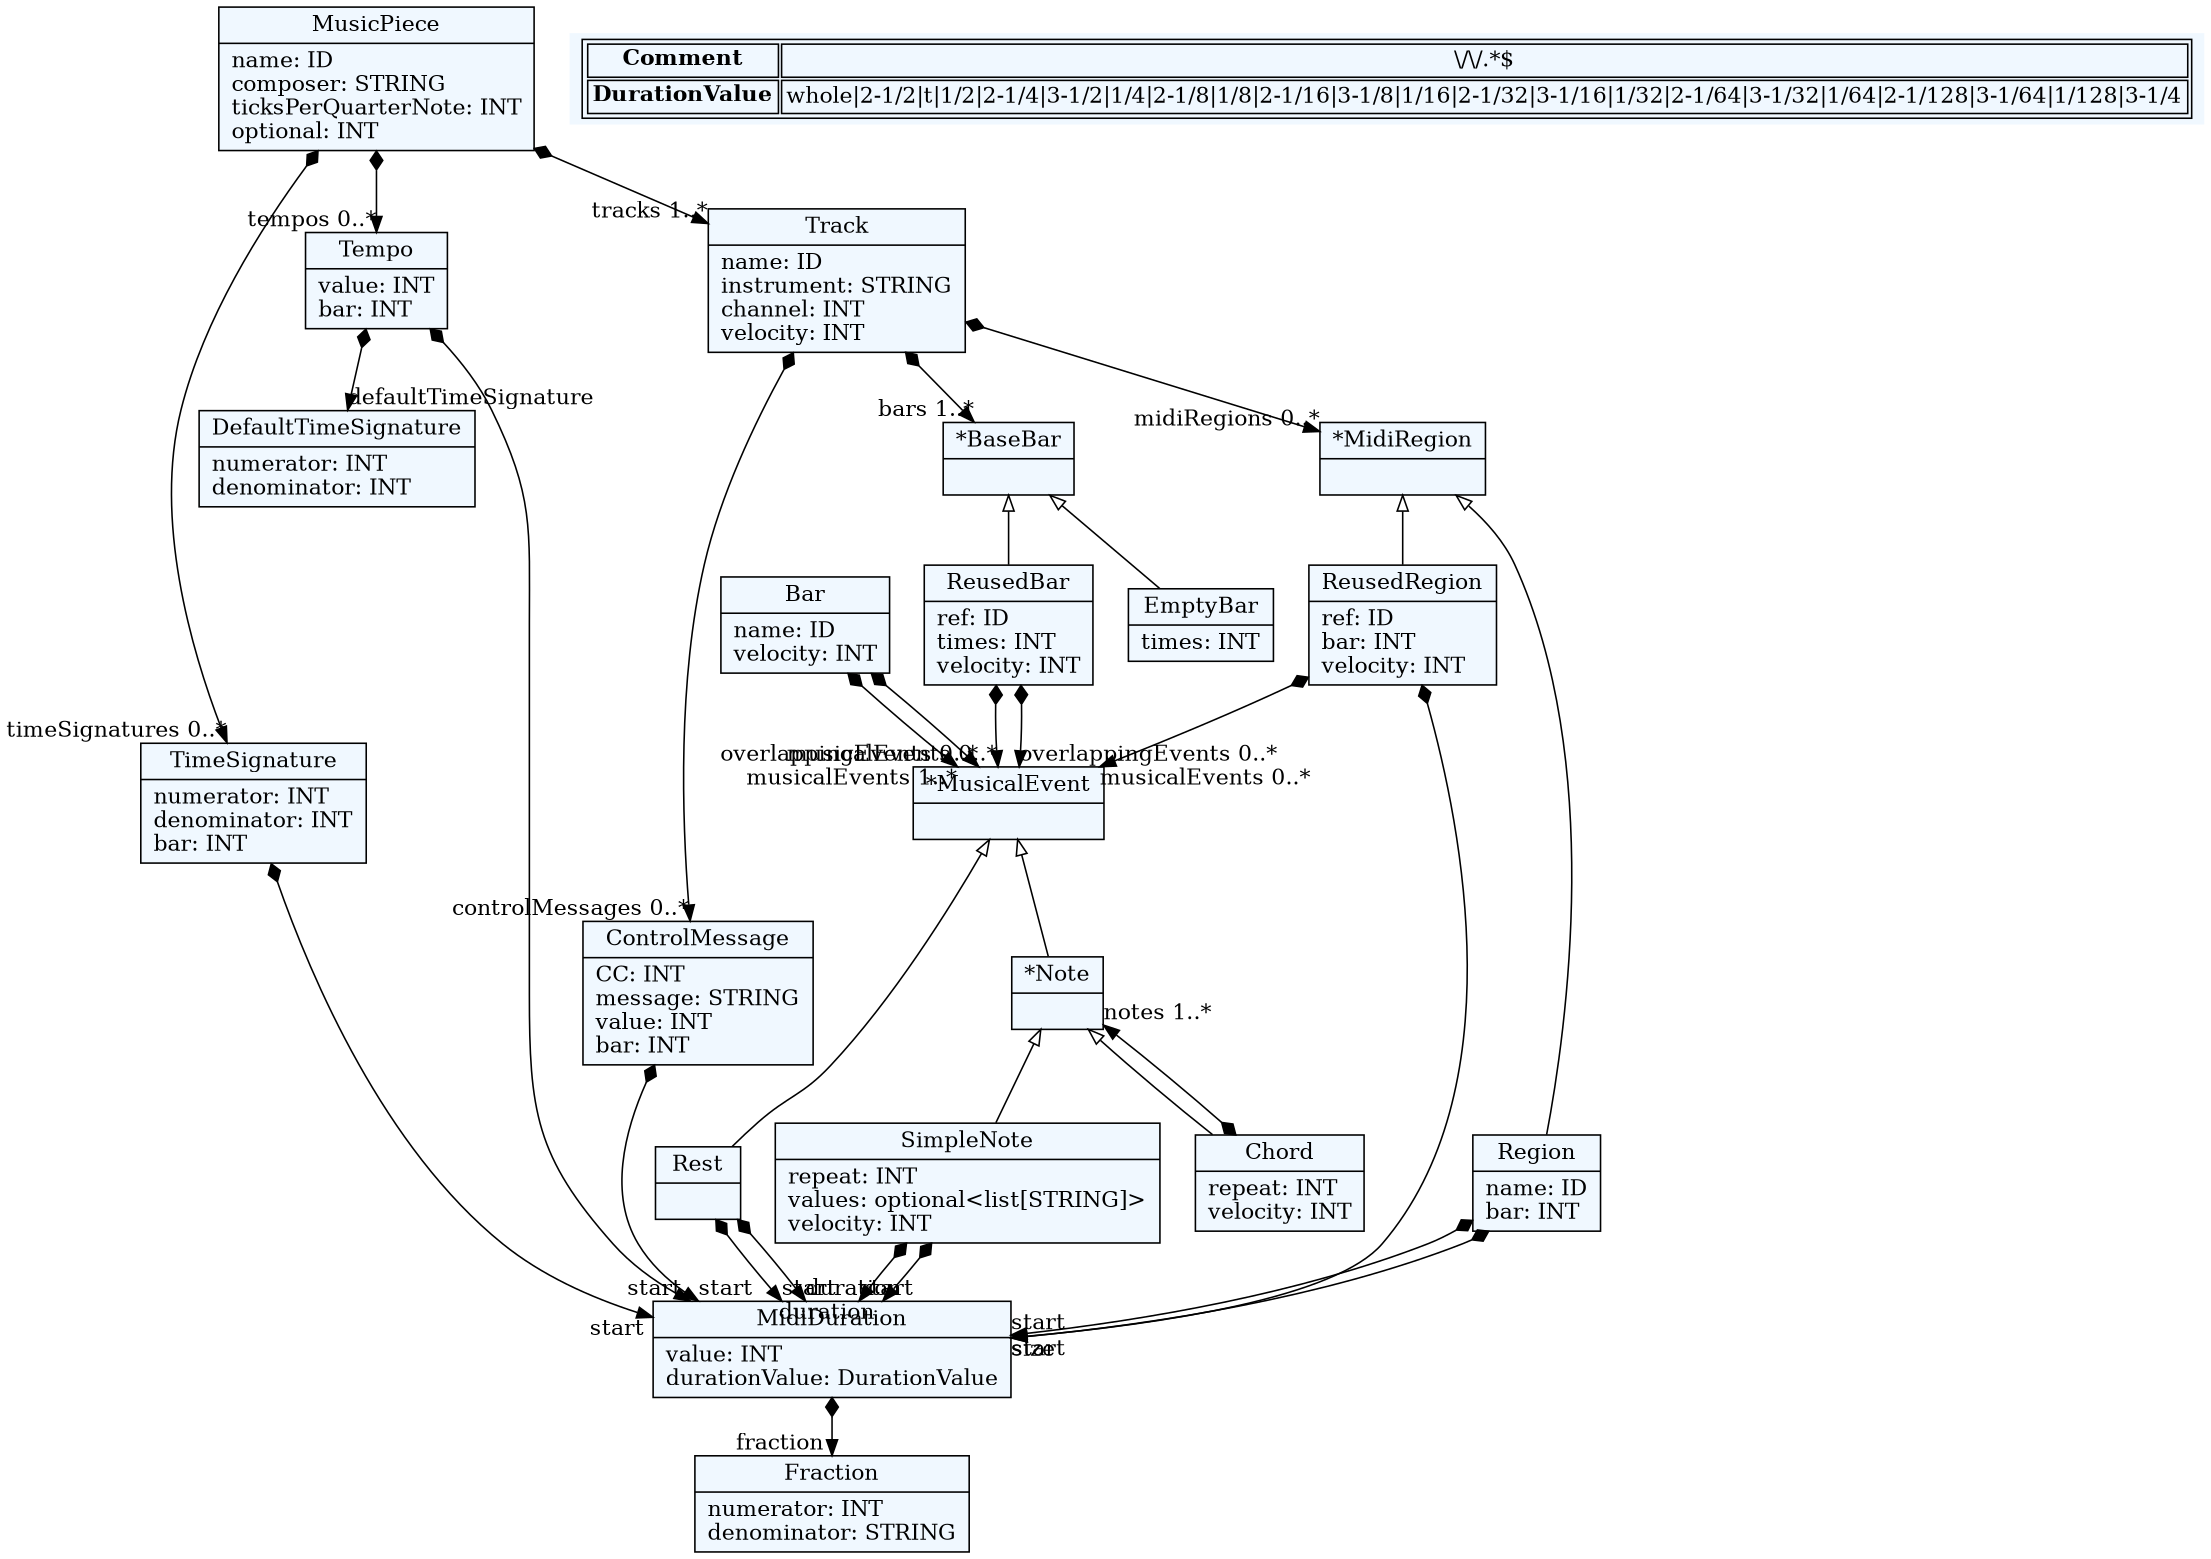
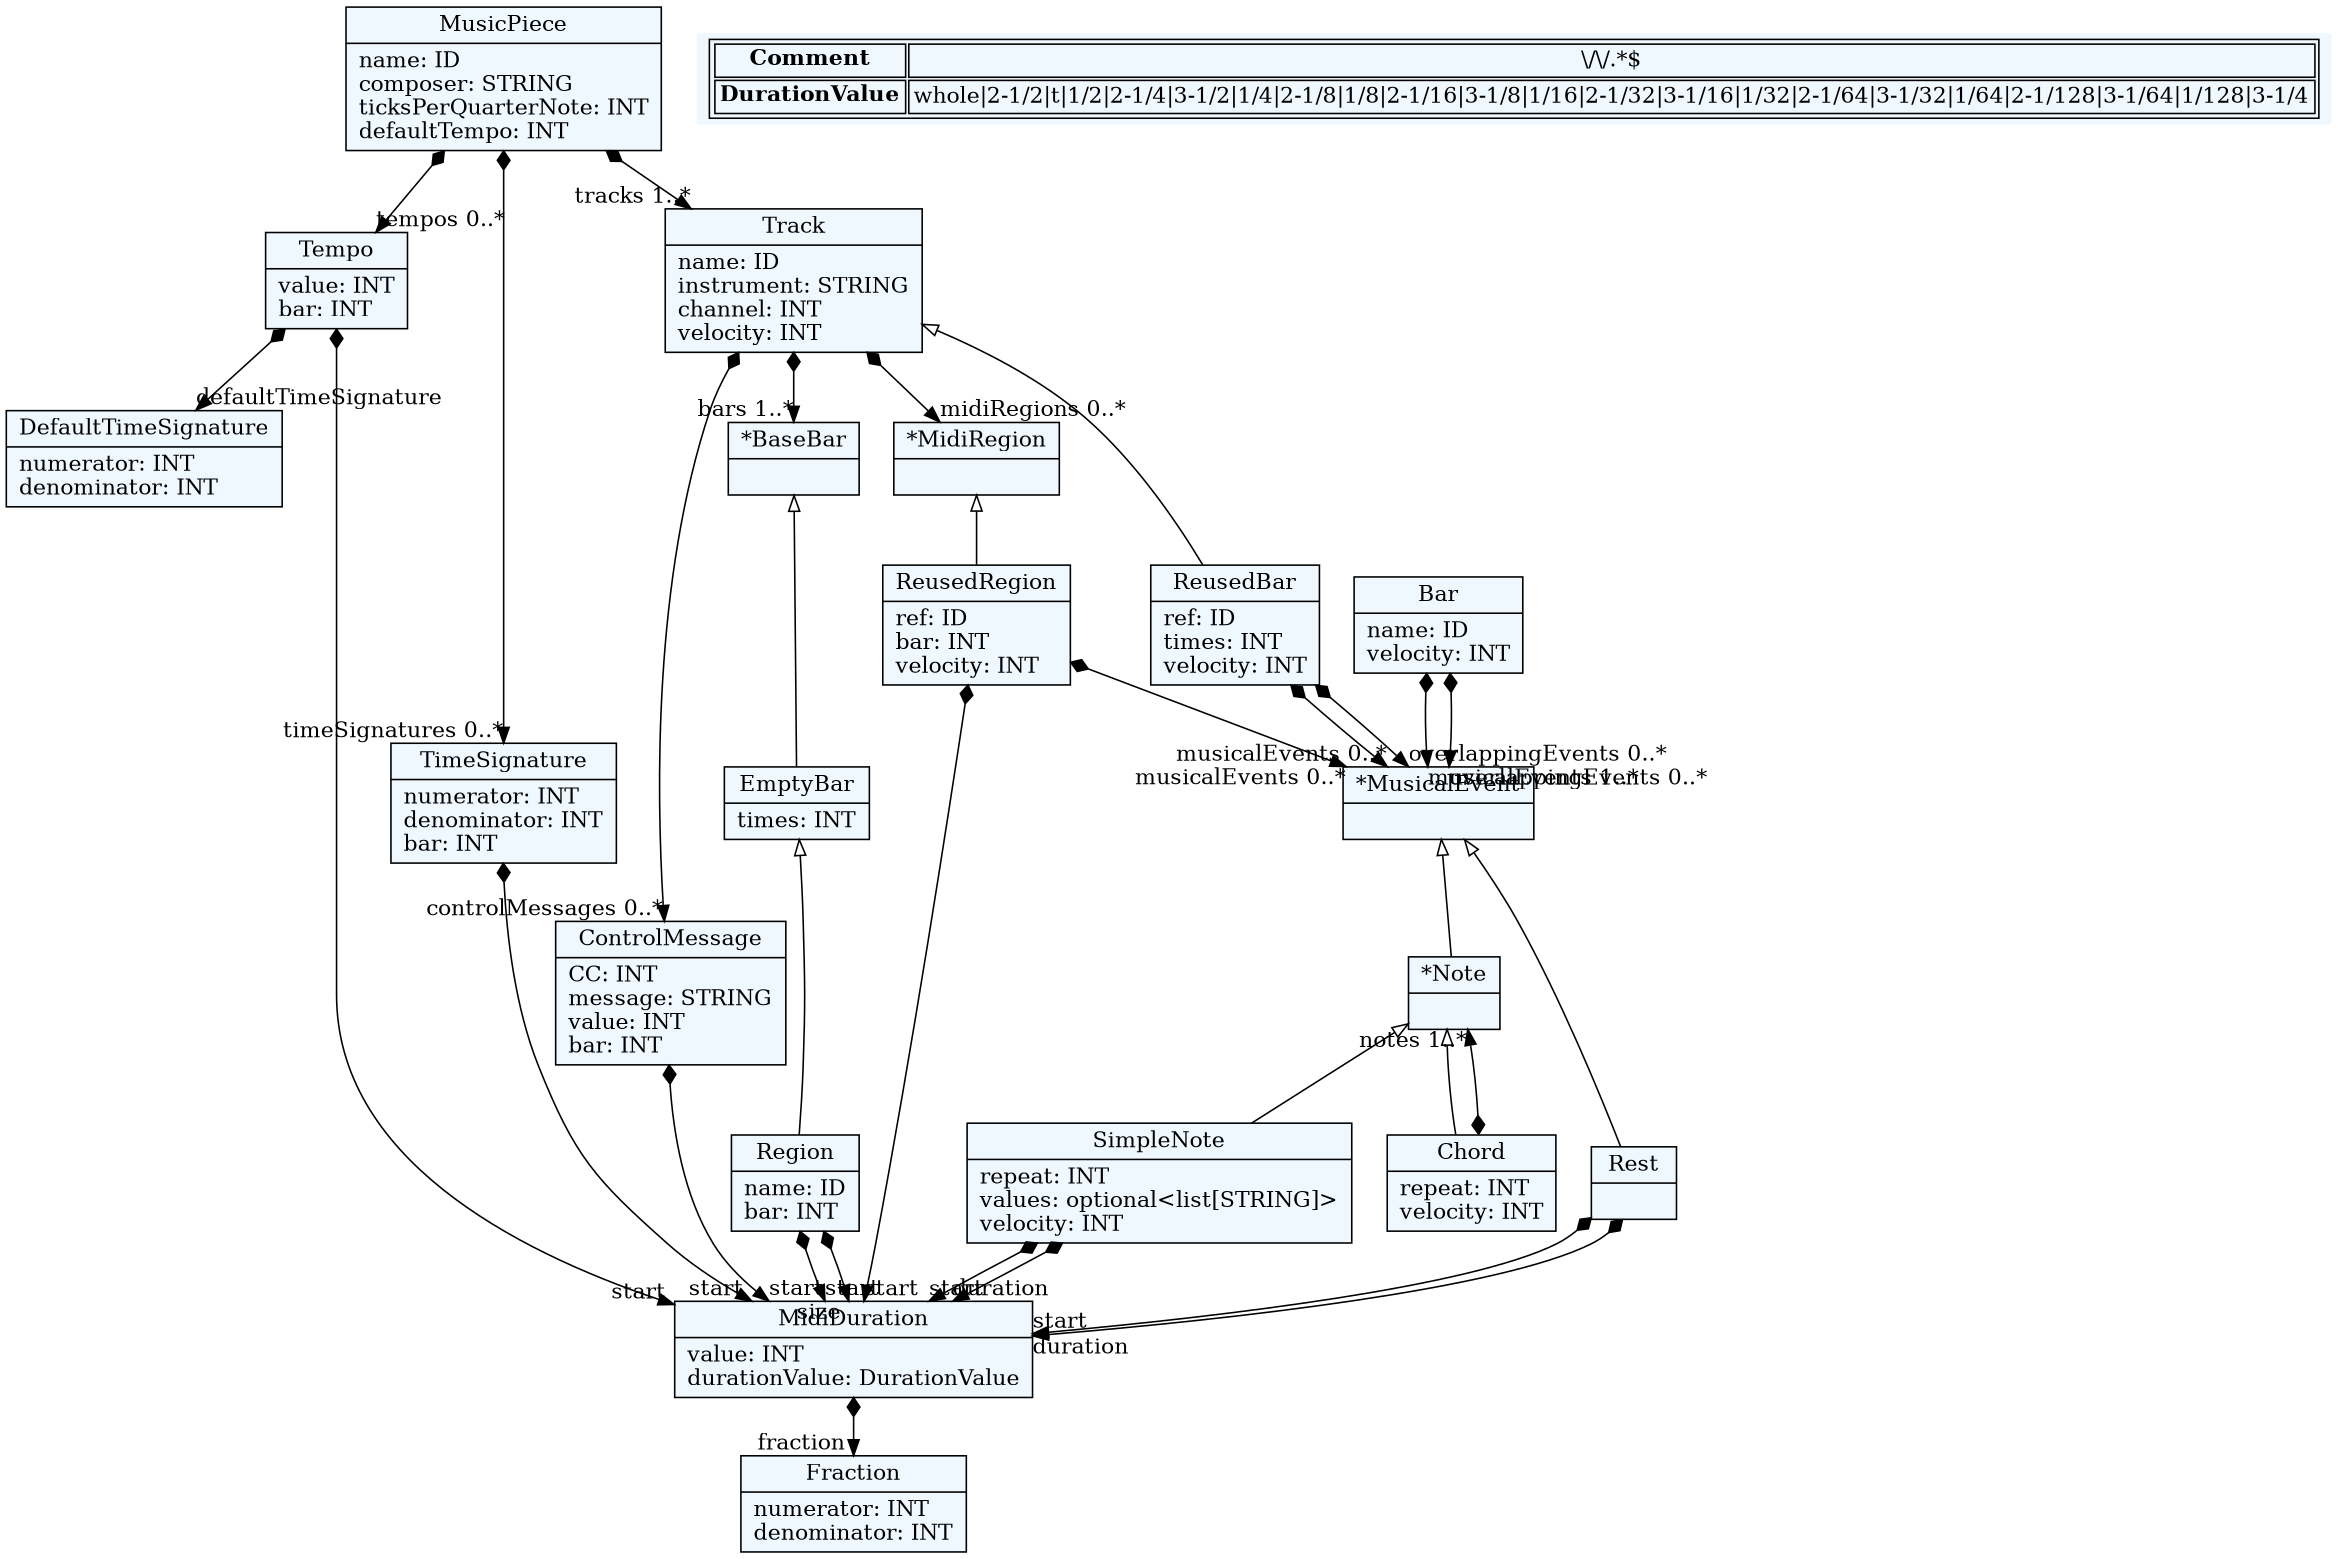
(306, 132) -> (463, 132)
(1009, 538) -> (1091, 423)
(1570, 809) -> (805, 995)
(832, 1533) -> (854, 1533)
